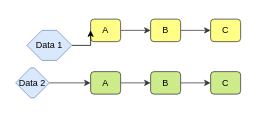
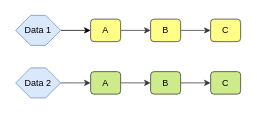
(49, 45) -> (38, 30)
(32, 83) -> (38, 83)
